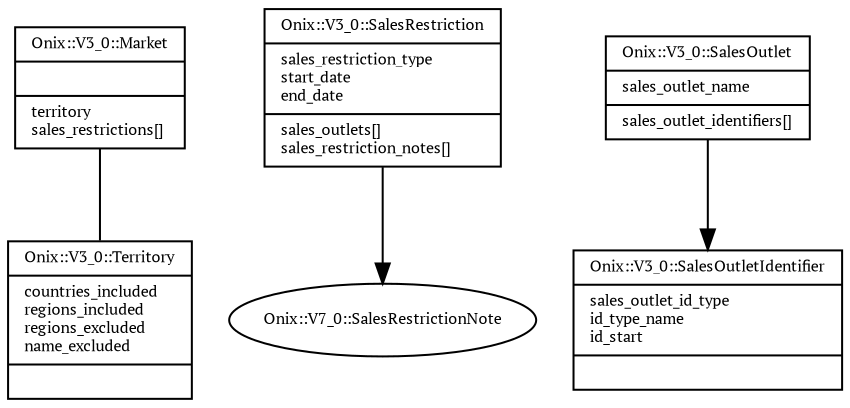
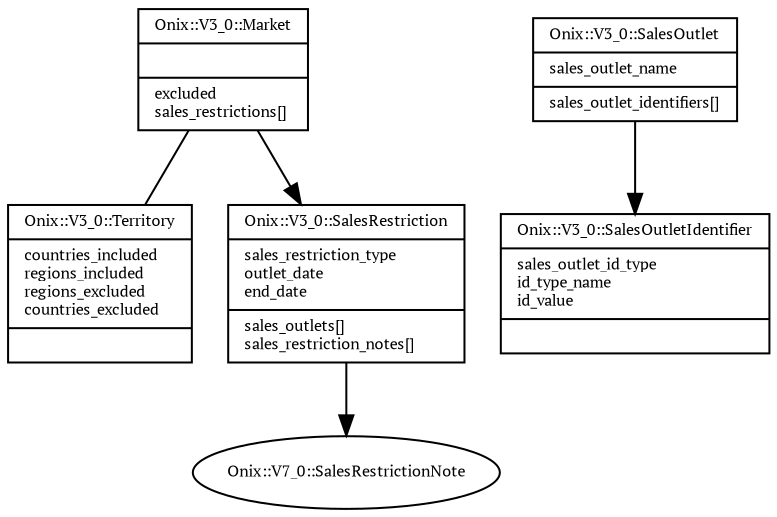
(316, 78) -> (285, 274)
(62, 112) -> (186, 94)
none -> (274, 159)
(617, 337) -> (545, 301)
(78, 346) -> (92, 310)
